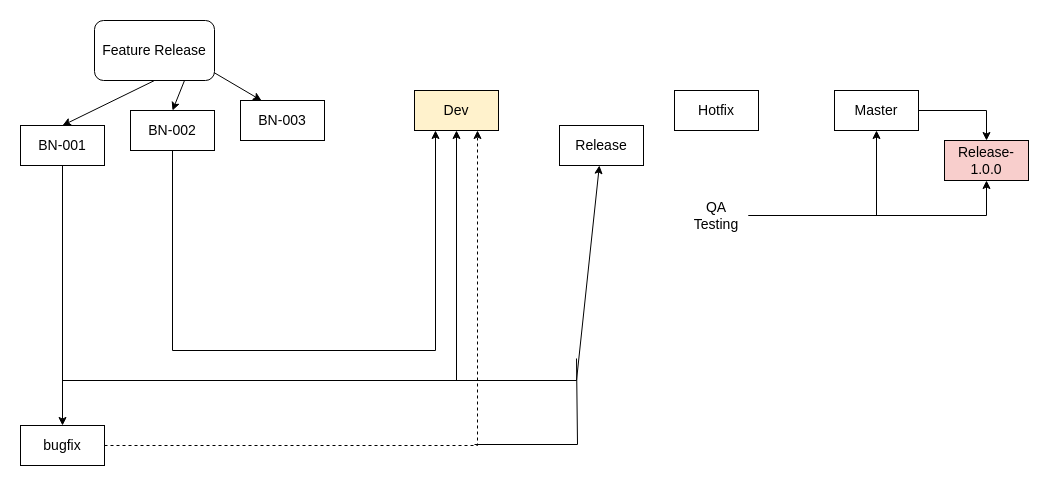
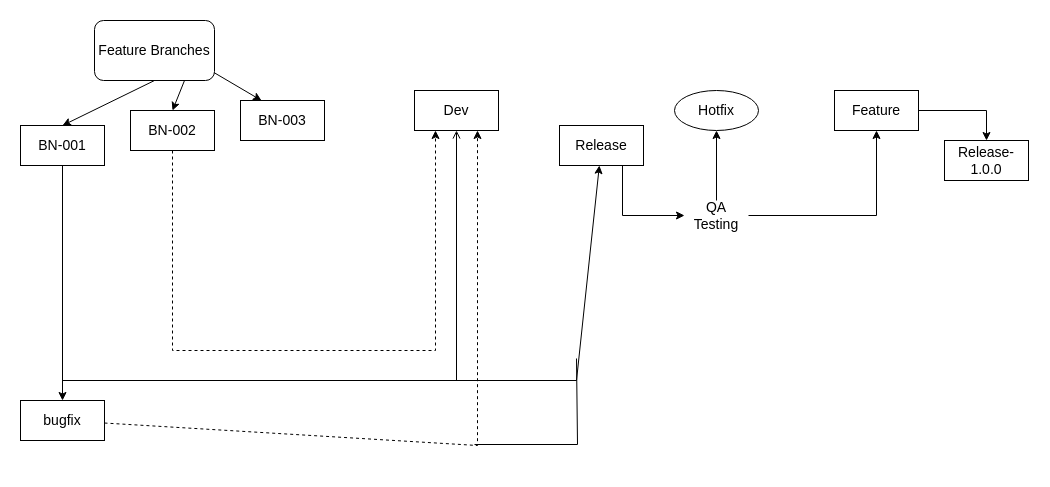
(155, 51) -> (155, 51)
(457, 111) -> (457, 111)
(717, 111) -> (717, 111)
(877, 111) -> (877, 111)
(457, 138) -> (457, 136)
(987, 161) -> (987, 161)
none -> (625, 216)
(946, 216) -> (717, 169)
(311, 351) -> (311, 351)
(63, 446) -> (63, 421)
